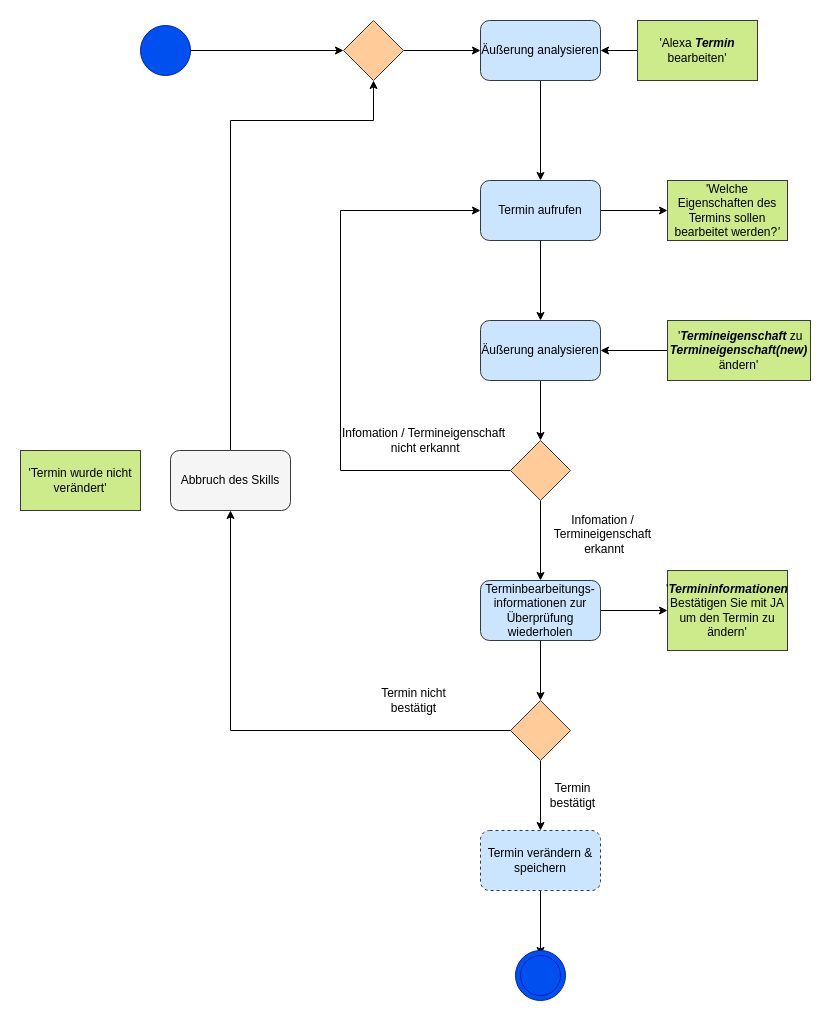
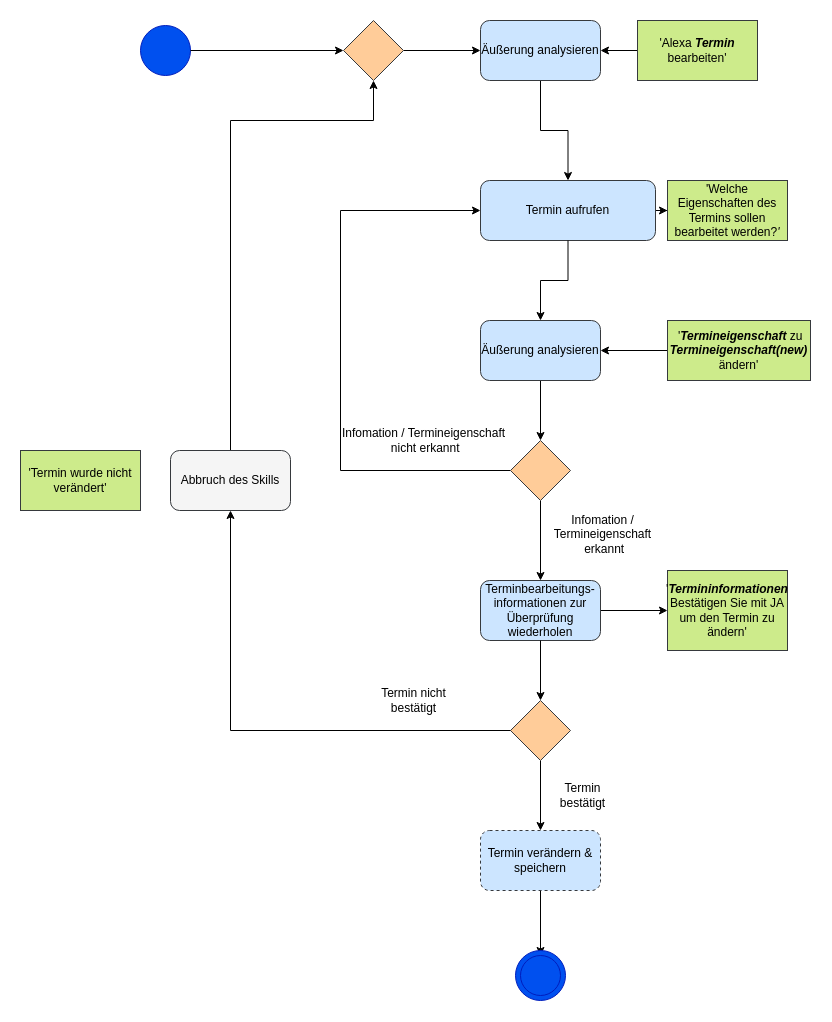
(541, 211) -> (568, 211)
(573, 796) -> (583, 796)
